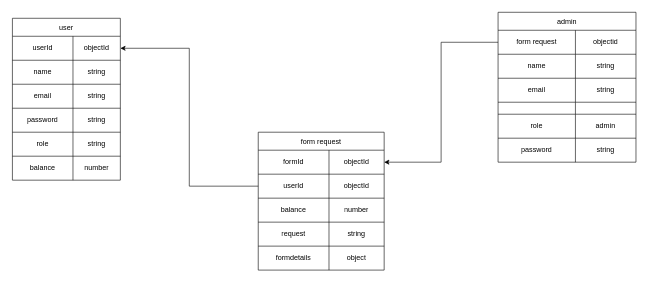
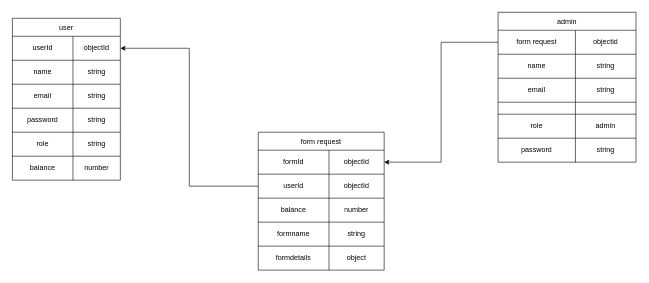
(294, 234) -> (294, 234)
